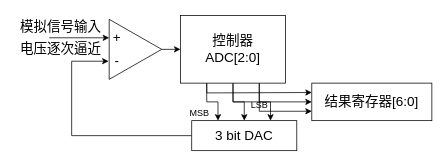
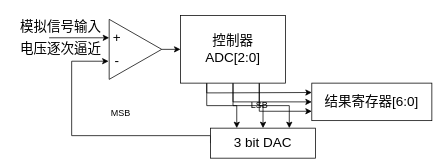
(199, 113) -> (120, 113)
(244, 135) -> (263, 143)
